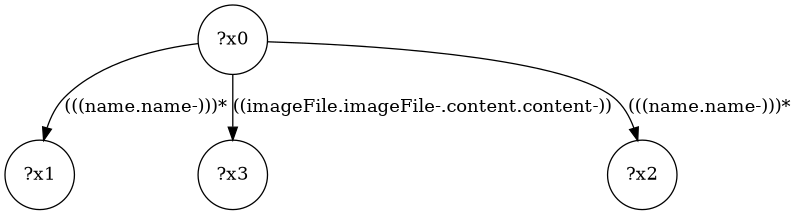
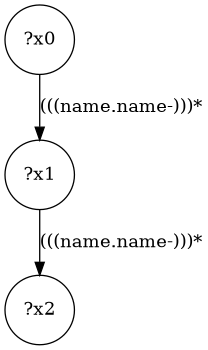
(462, 56) -> (40, 236)
(233, 175) -> none
